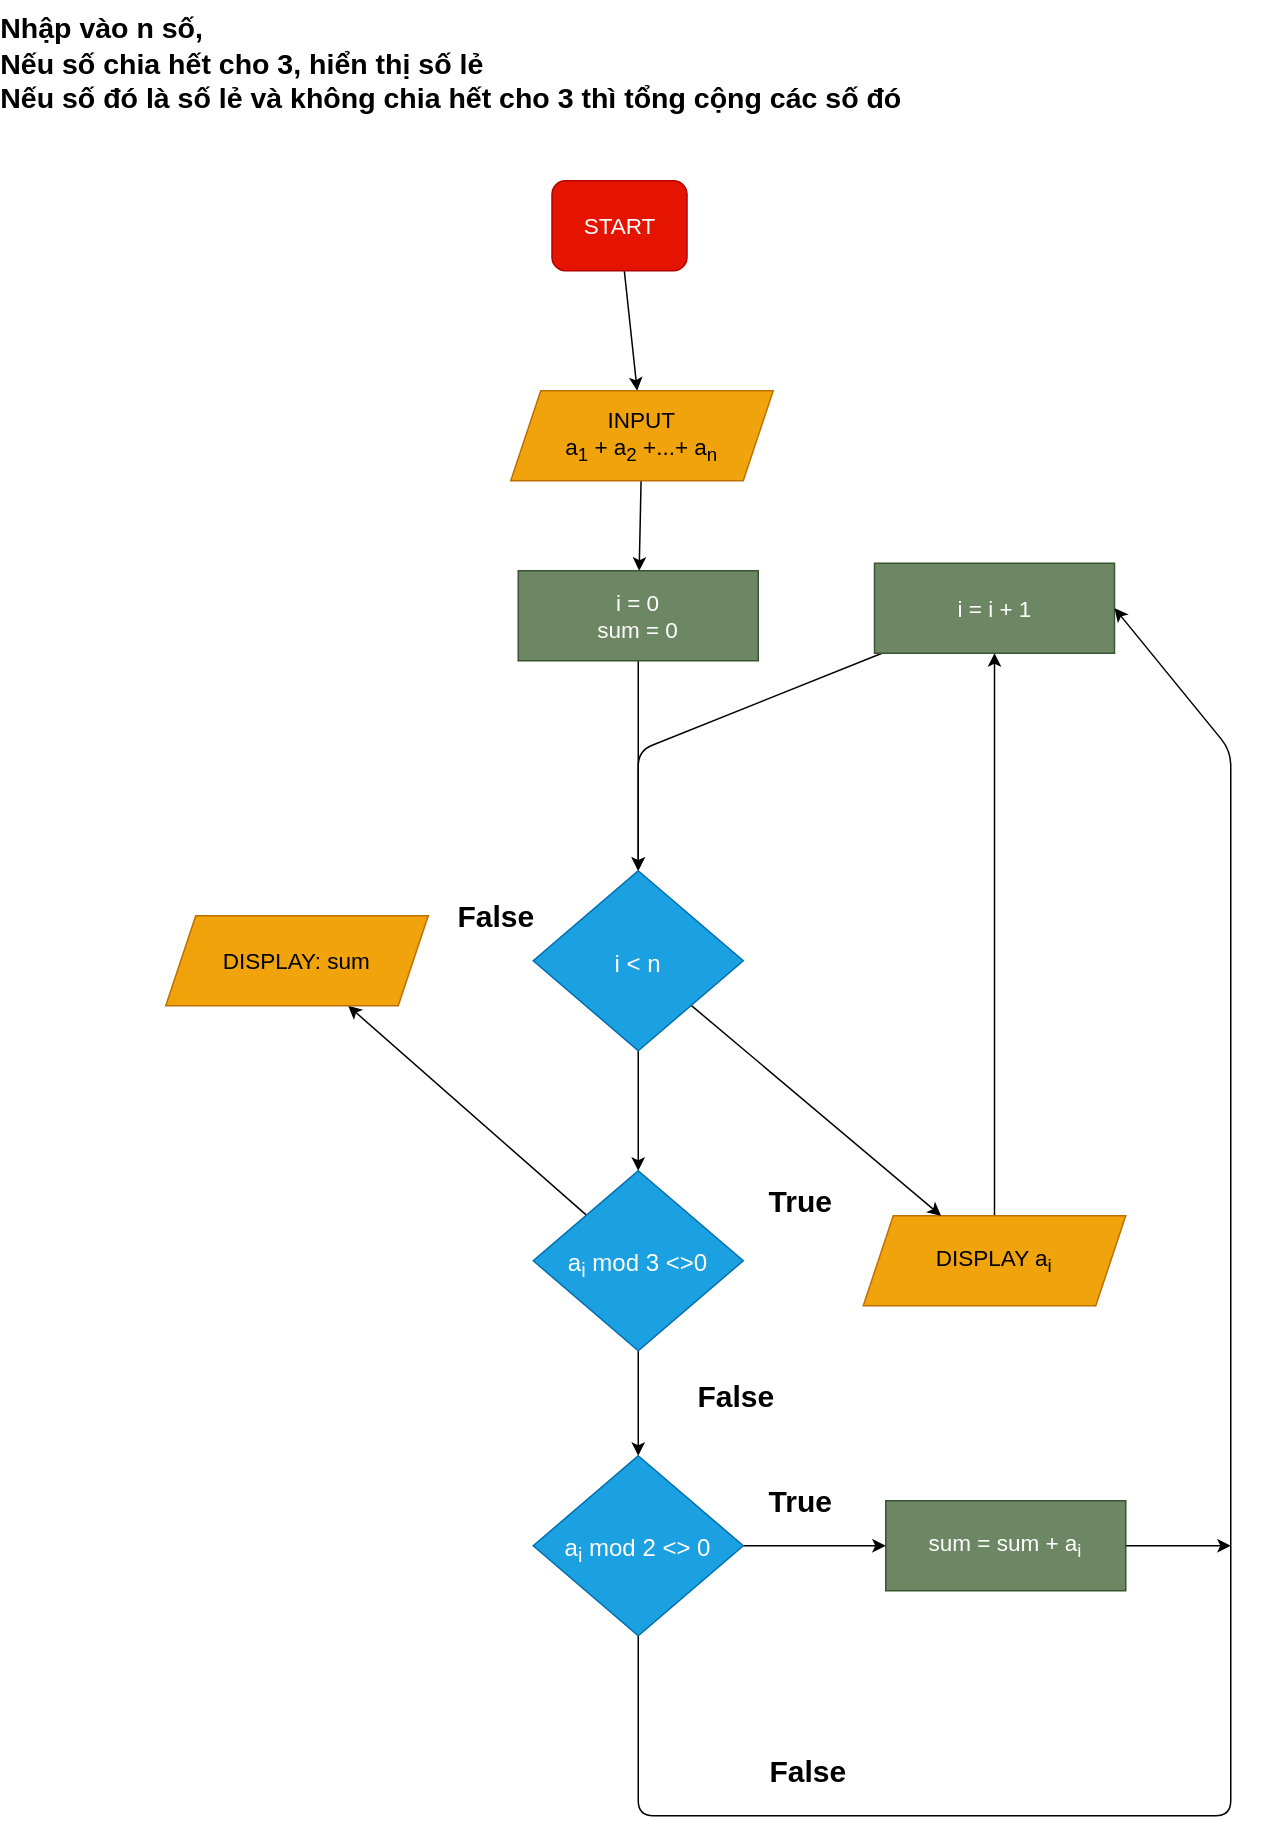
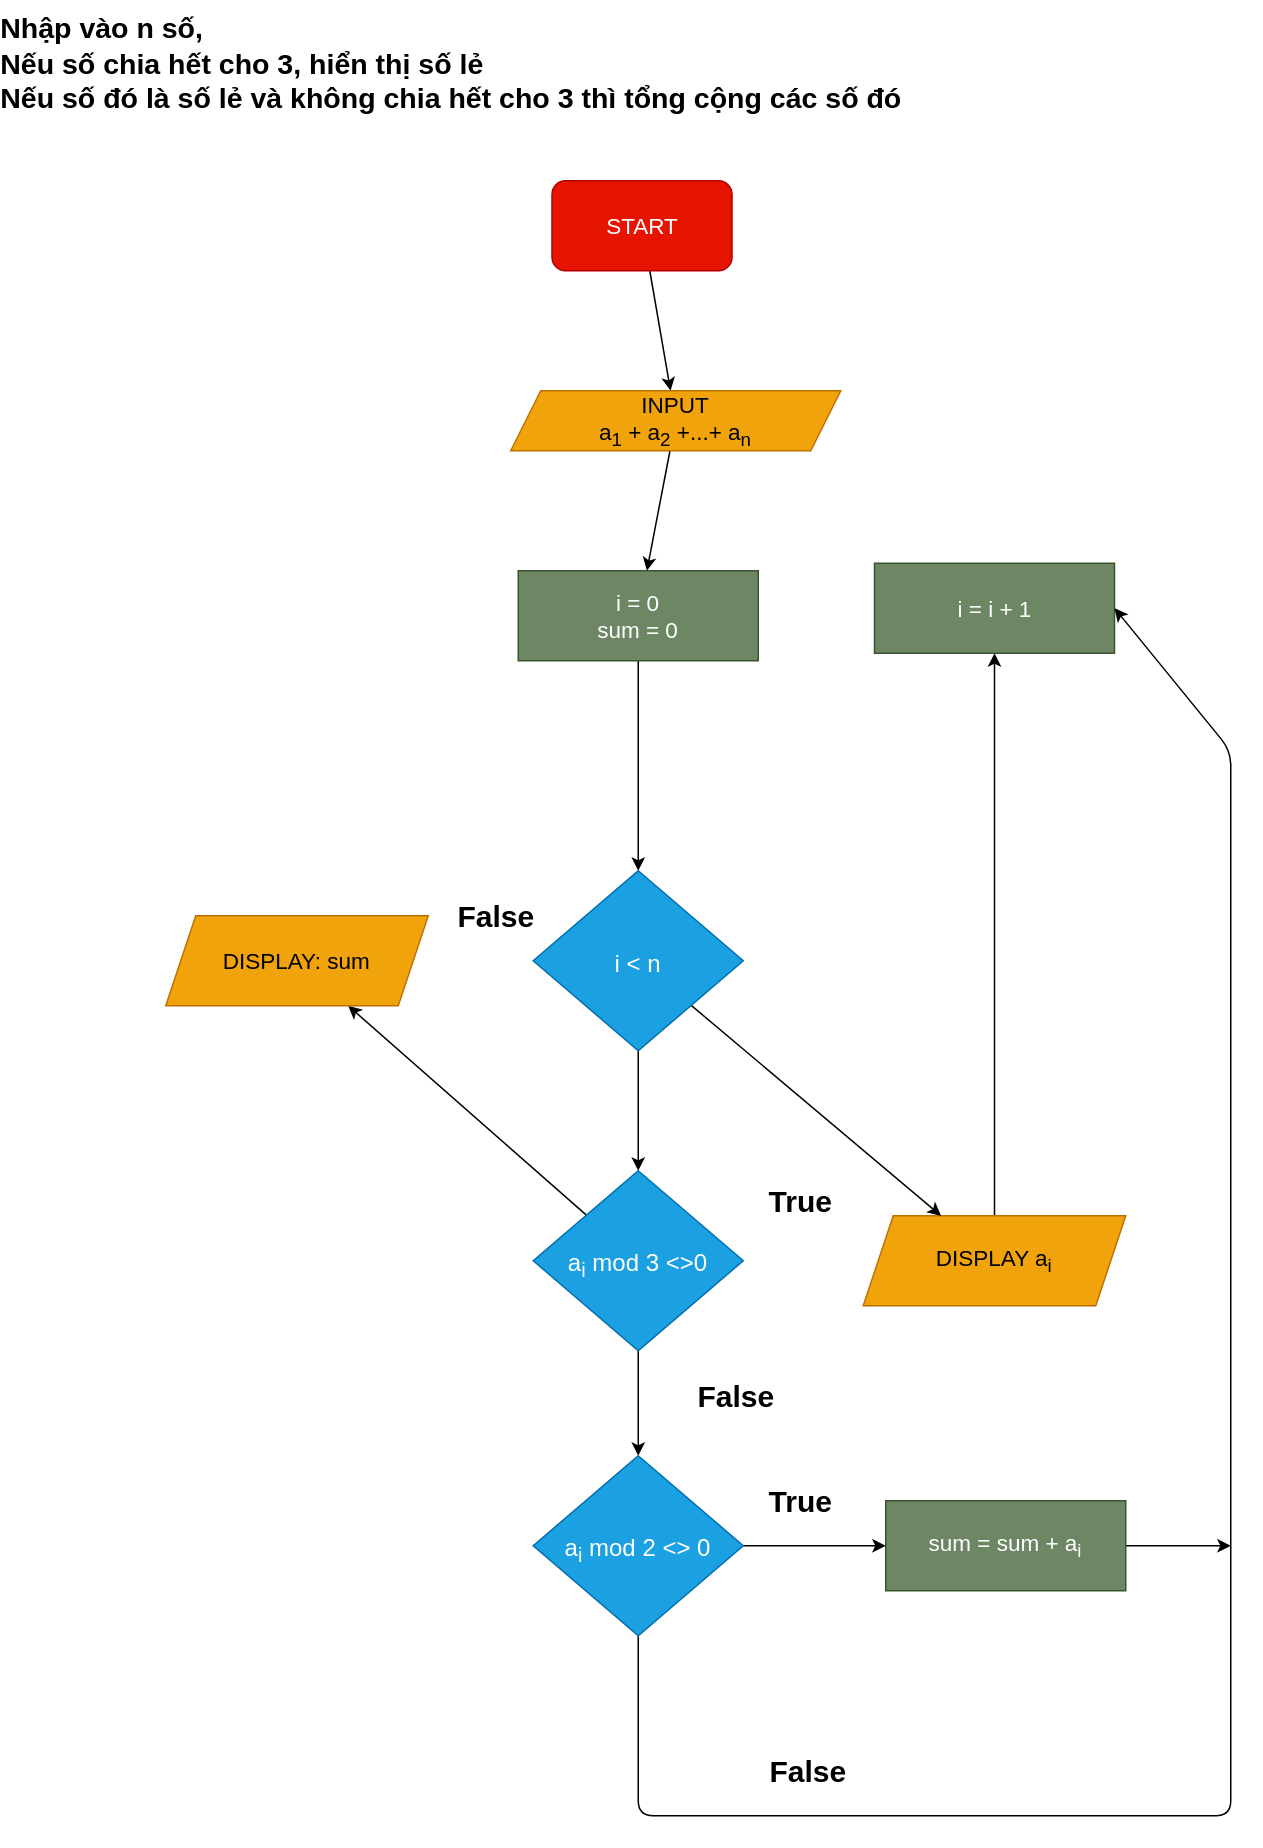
(620, 226) -> (642, 226)
(642, 436) -> (676, 421)
(762, 701) -> none
